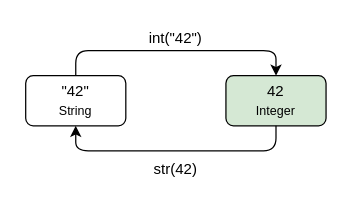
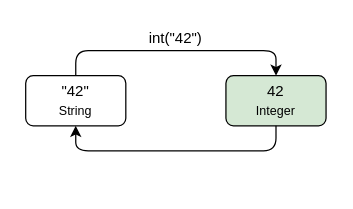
(176, 169) -> none
